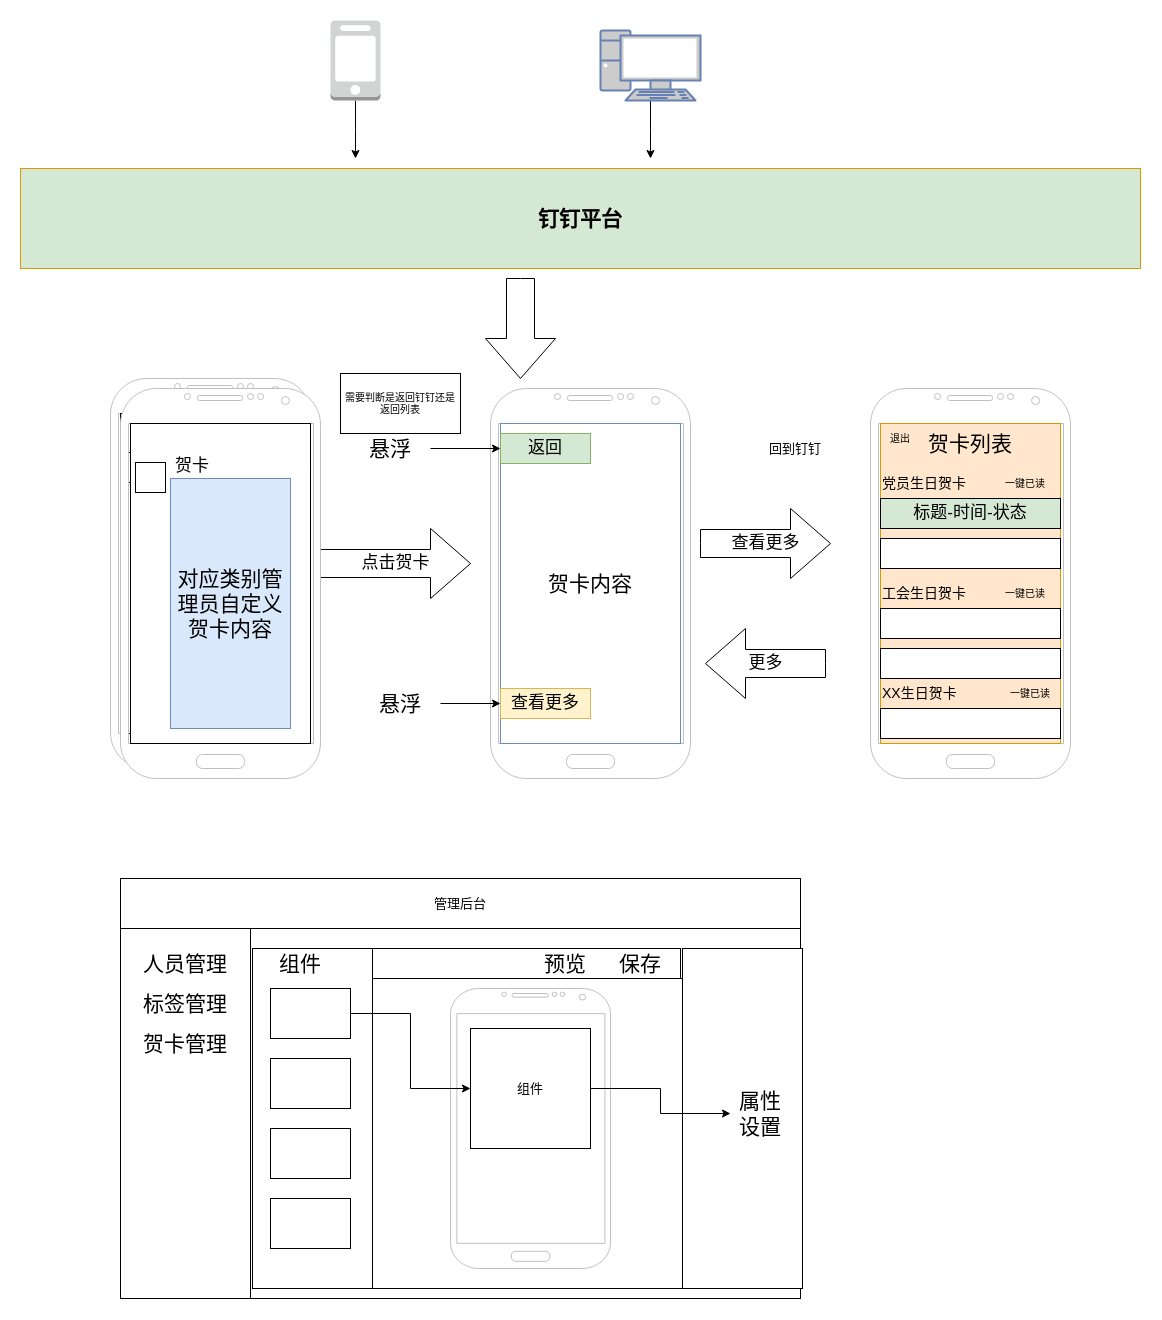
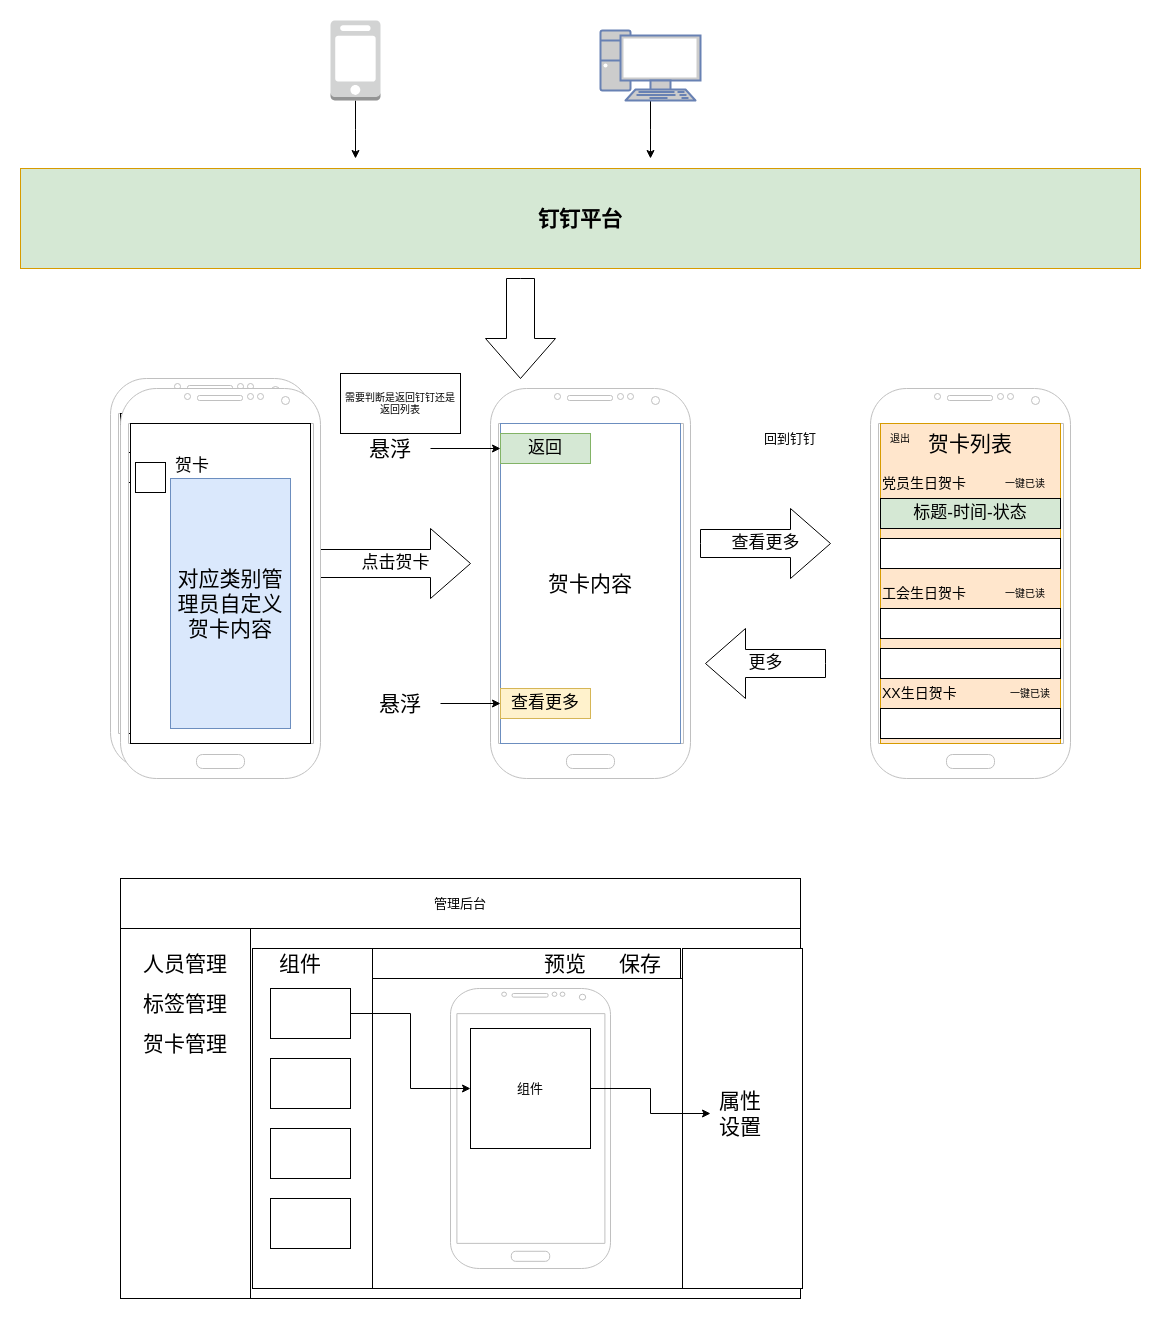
(796, 449) -> (791, 439)
(761, 1114) -> (741, 1114)
